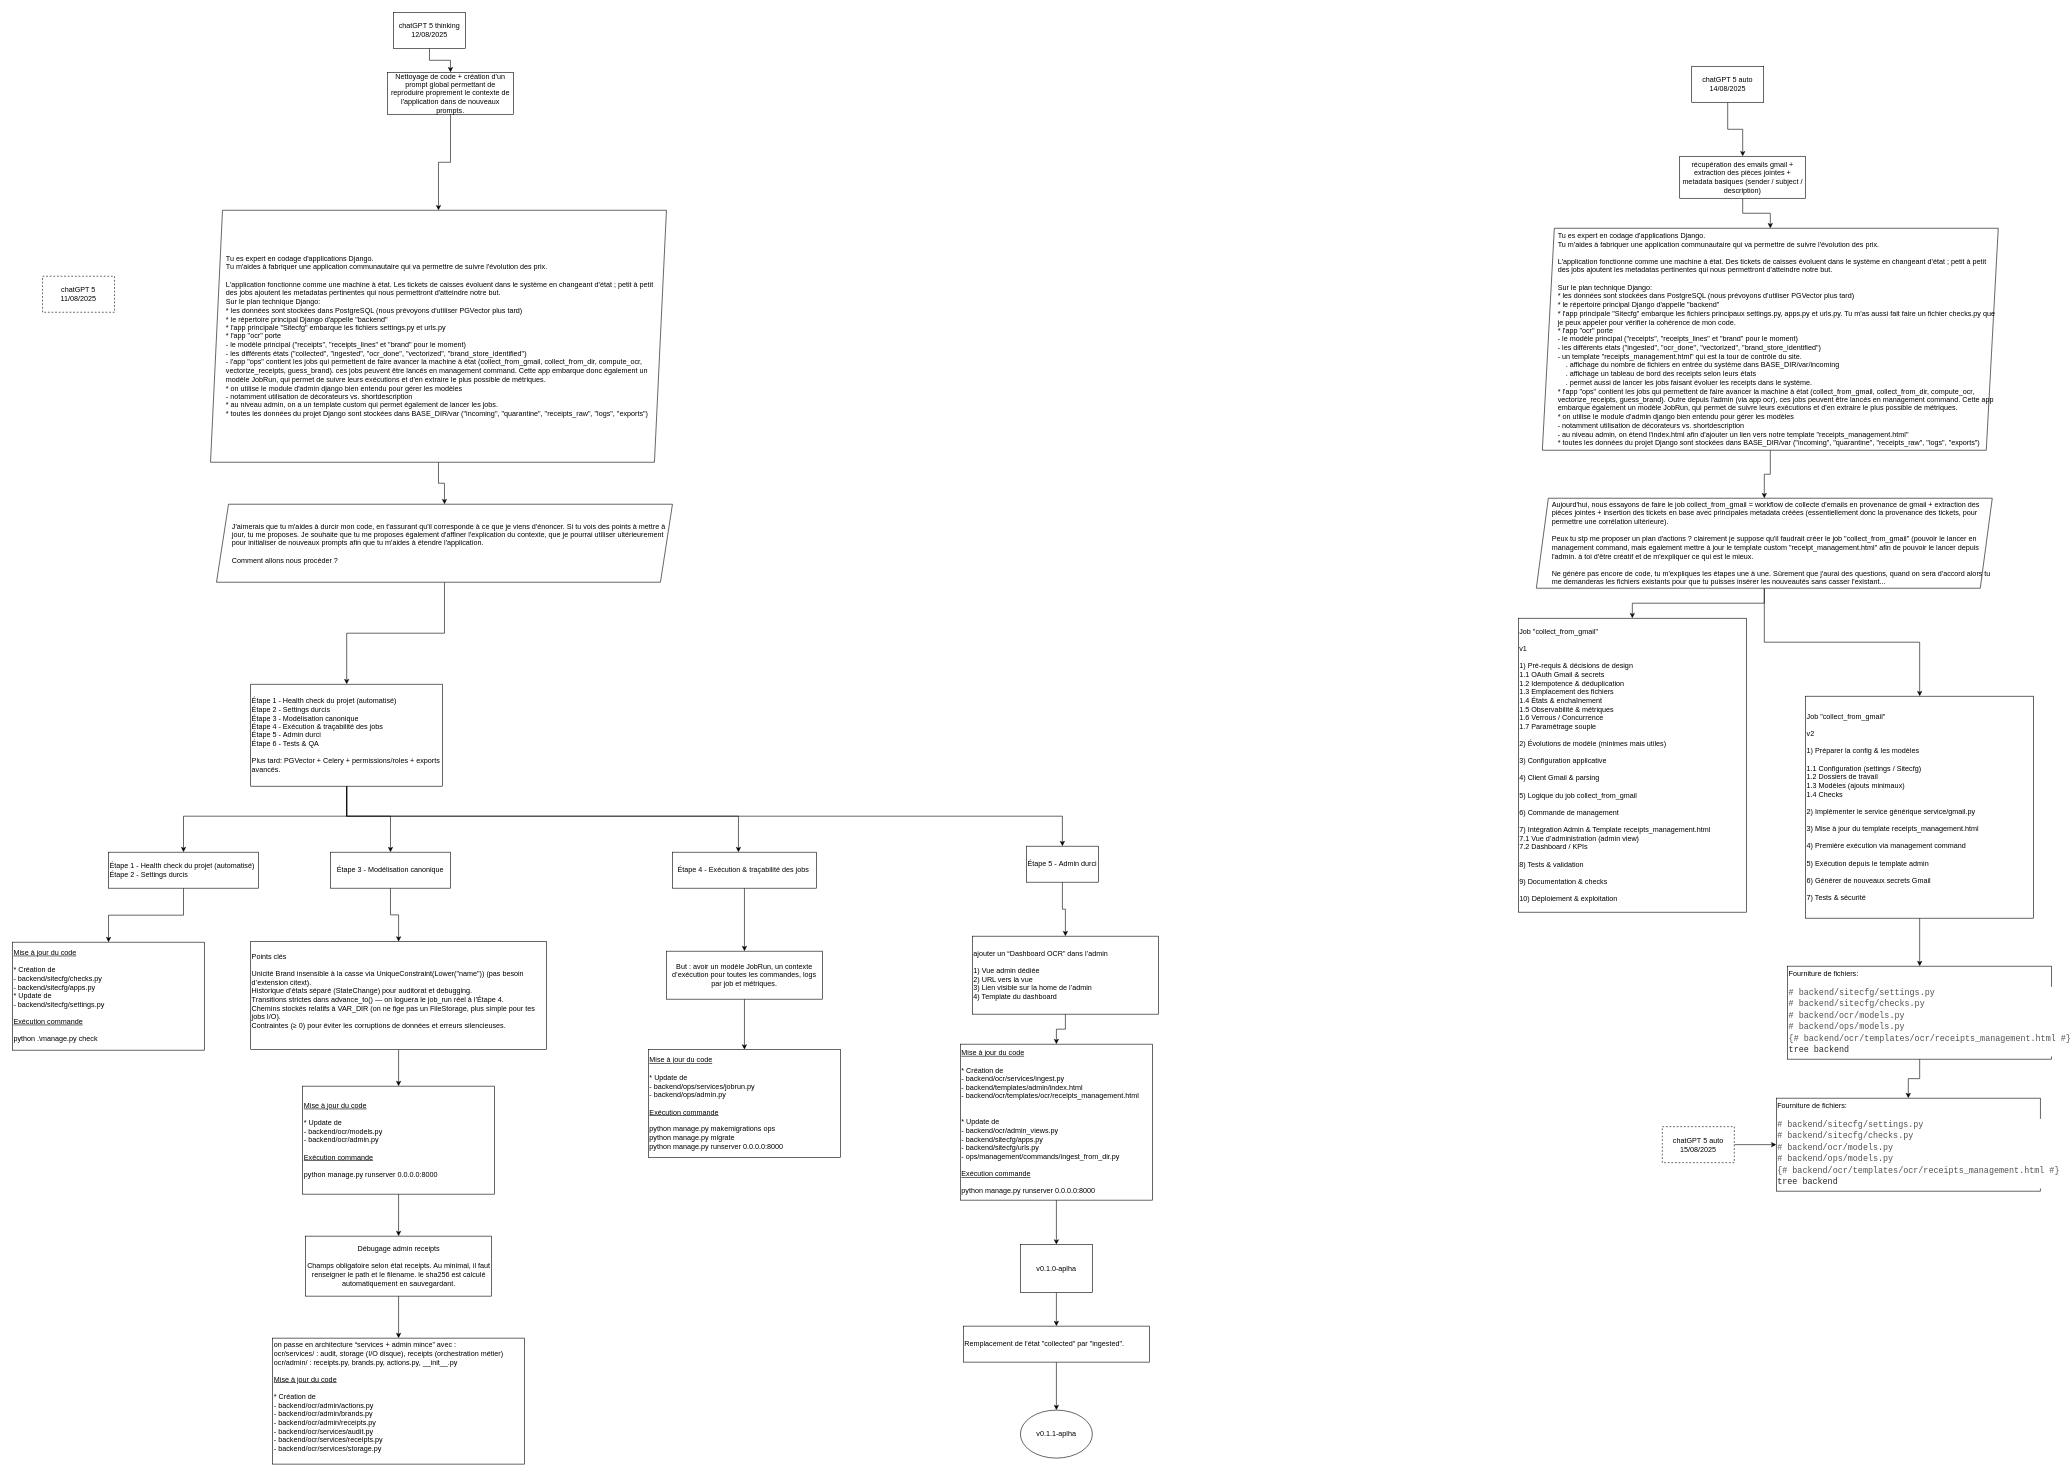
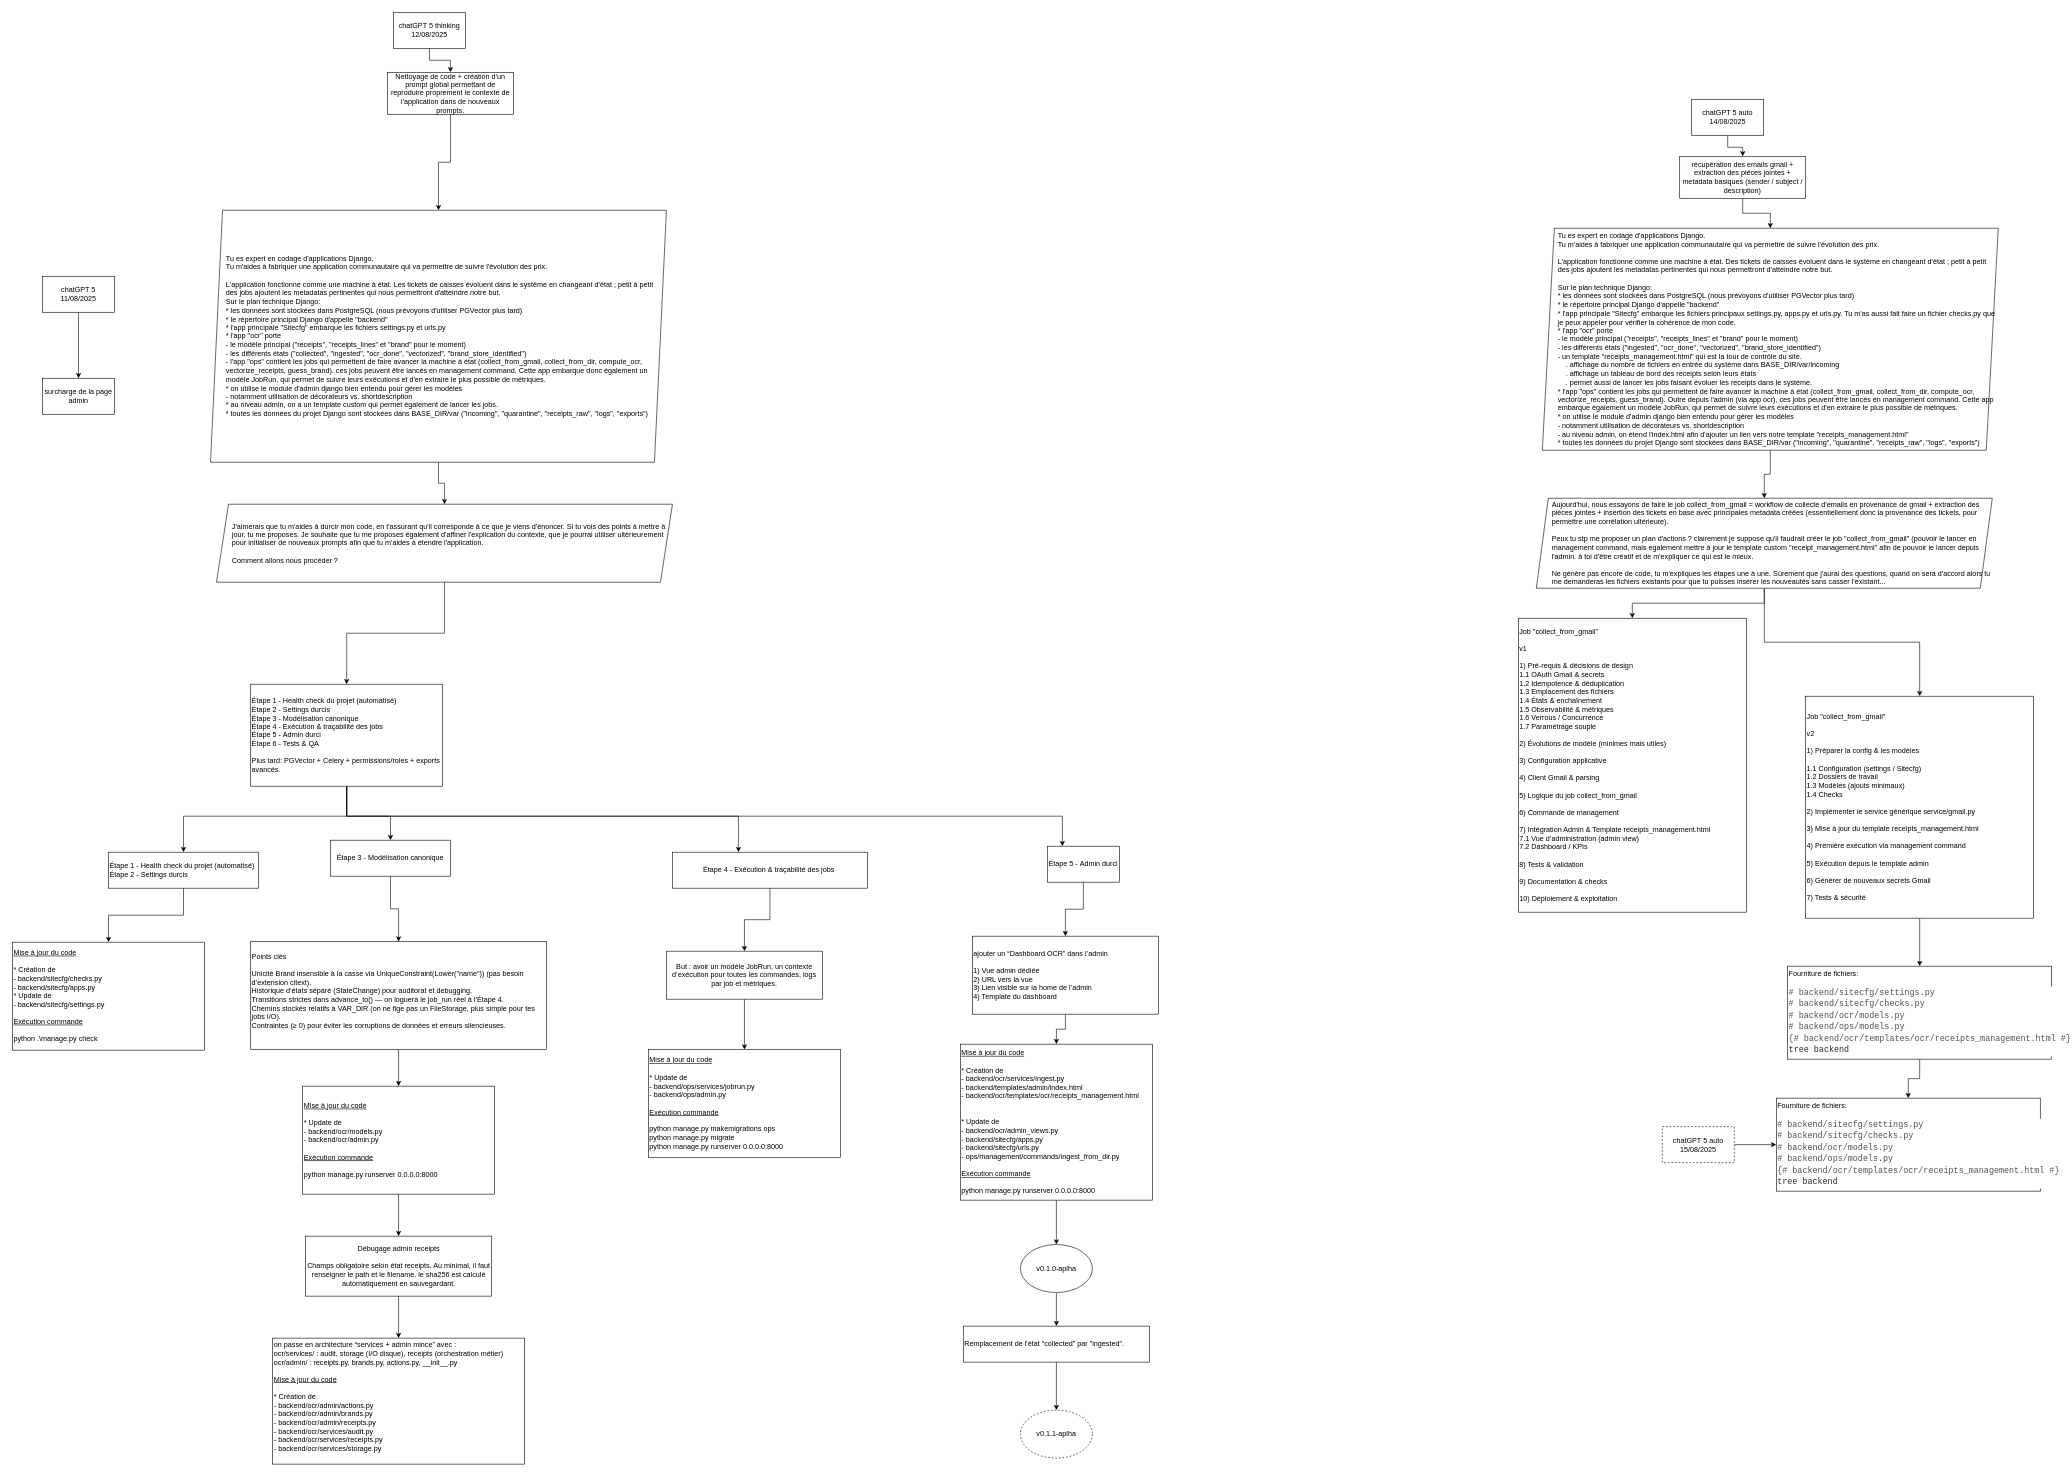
(1728, 84) -> (1728, 117)
(78, 294) -> (78, 294)
none -> (78, 343)
none -> (78, 396)
(1062, 864) -> (1083, 864)
(390, 870) -> (390, 858)
(744, 870) -> (770, 870)
(1056, 1269) -> (1056, 1269)
(1056, 1434) -> (1056, 1434)
